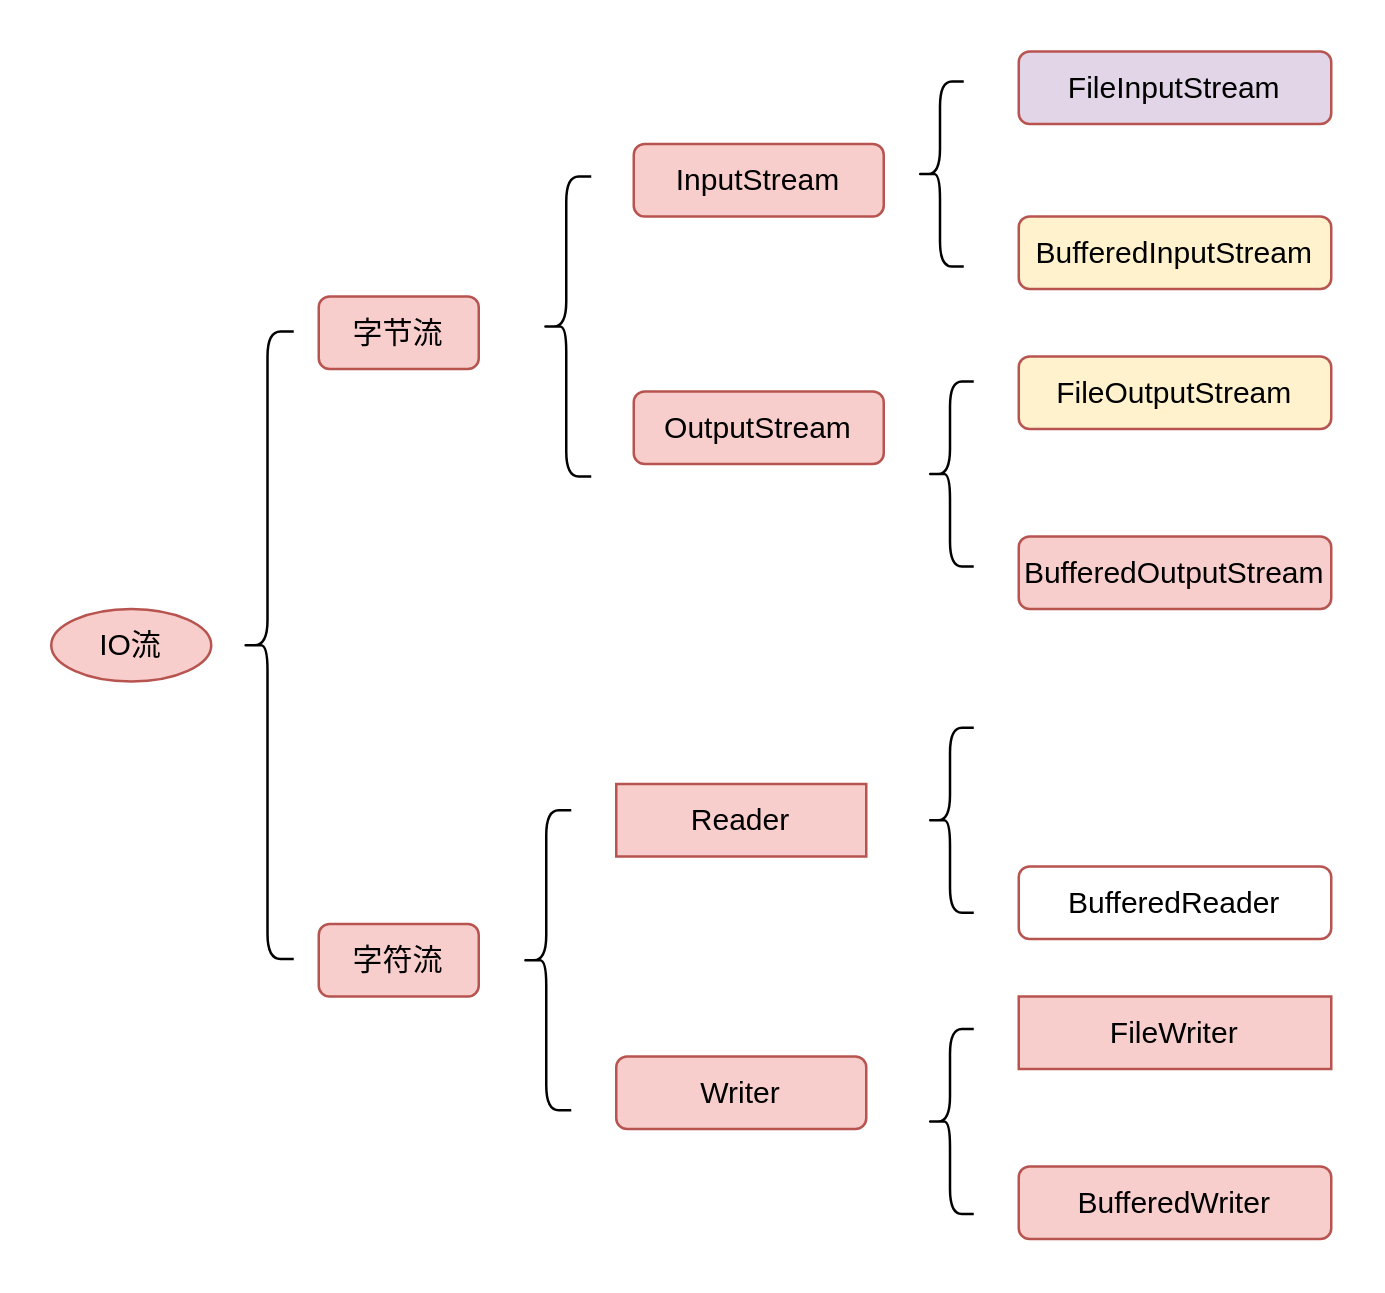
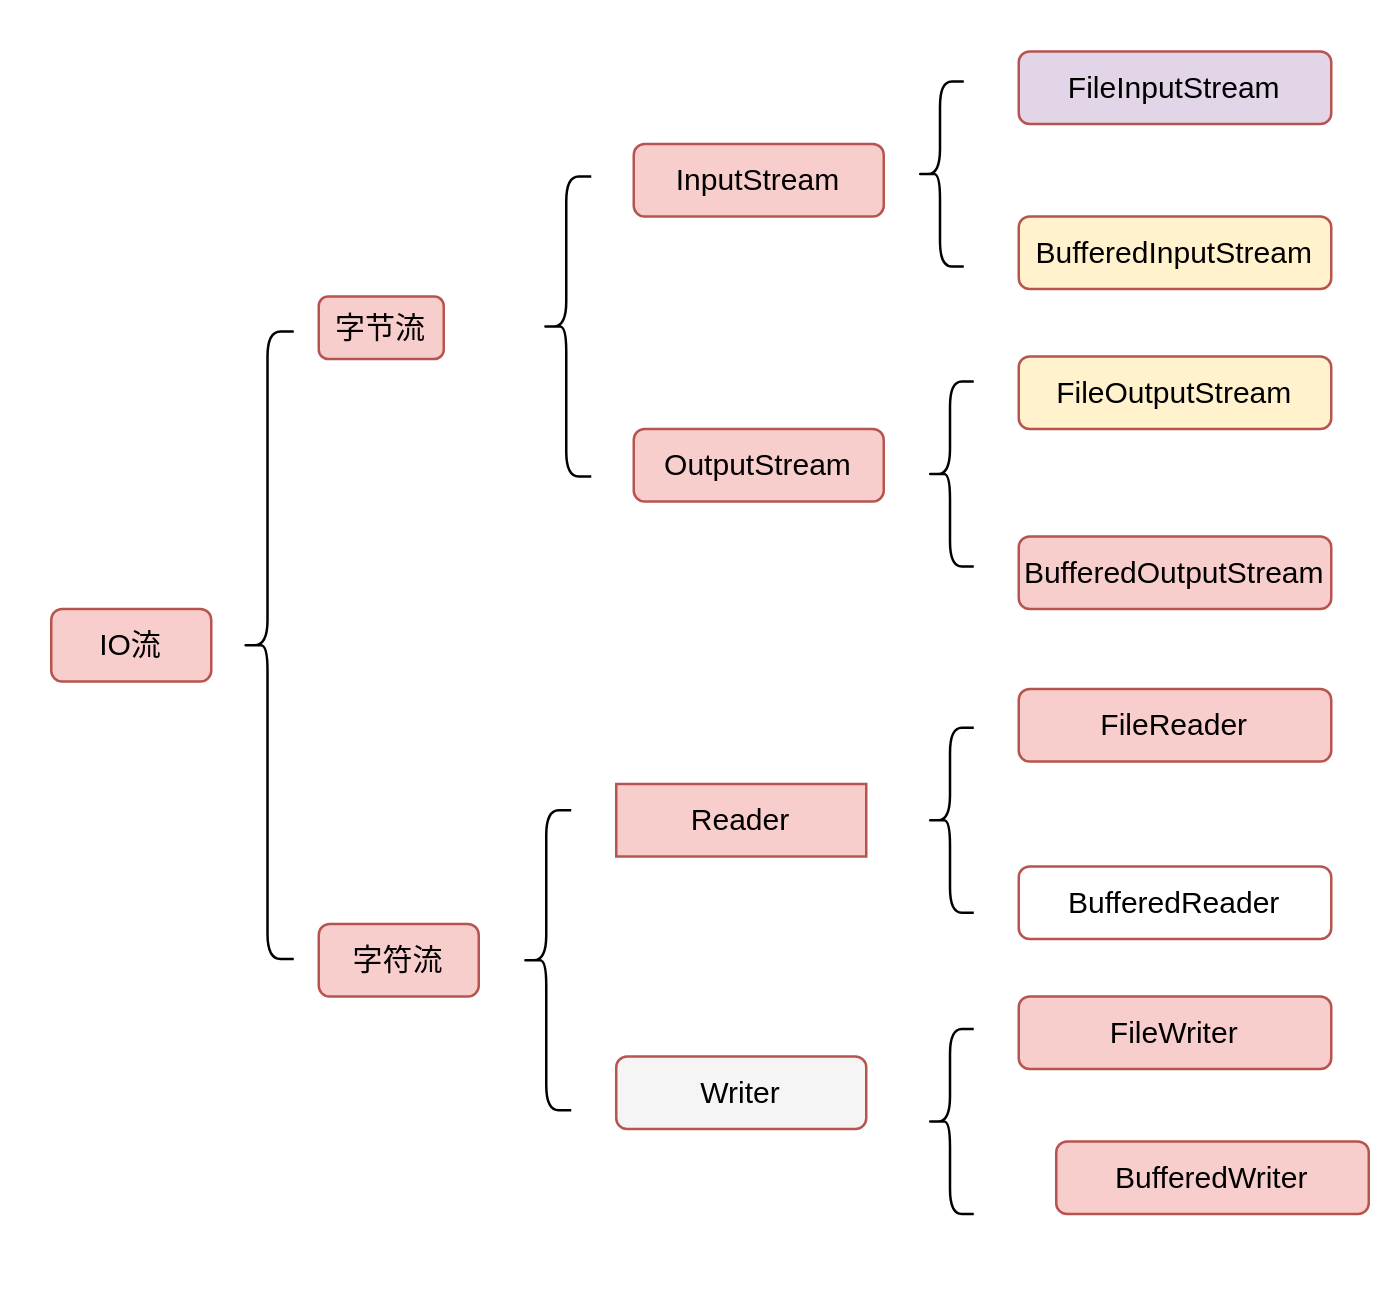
(399, 333) -> (381, 328)
(759, 428) -> (759, 465)
(131, 645) -> (131, 645)
none -> (1175, 725)
(1175, 1033) -> (1175, 1033)
(741, 1093) -> (741, 1093)
(1175, 1203) -> (1213, 1178)
